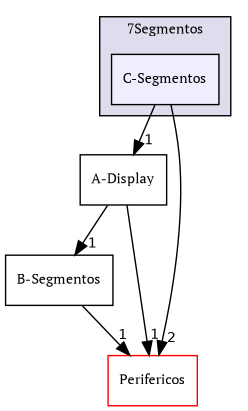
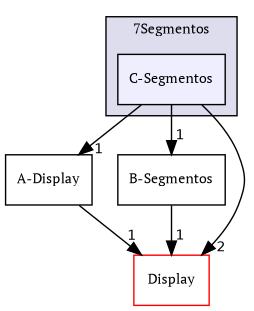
(95, 224) -> (172, 125)
(153, 381) -> (172, 280)
